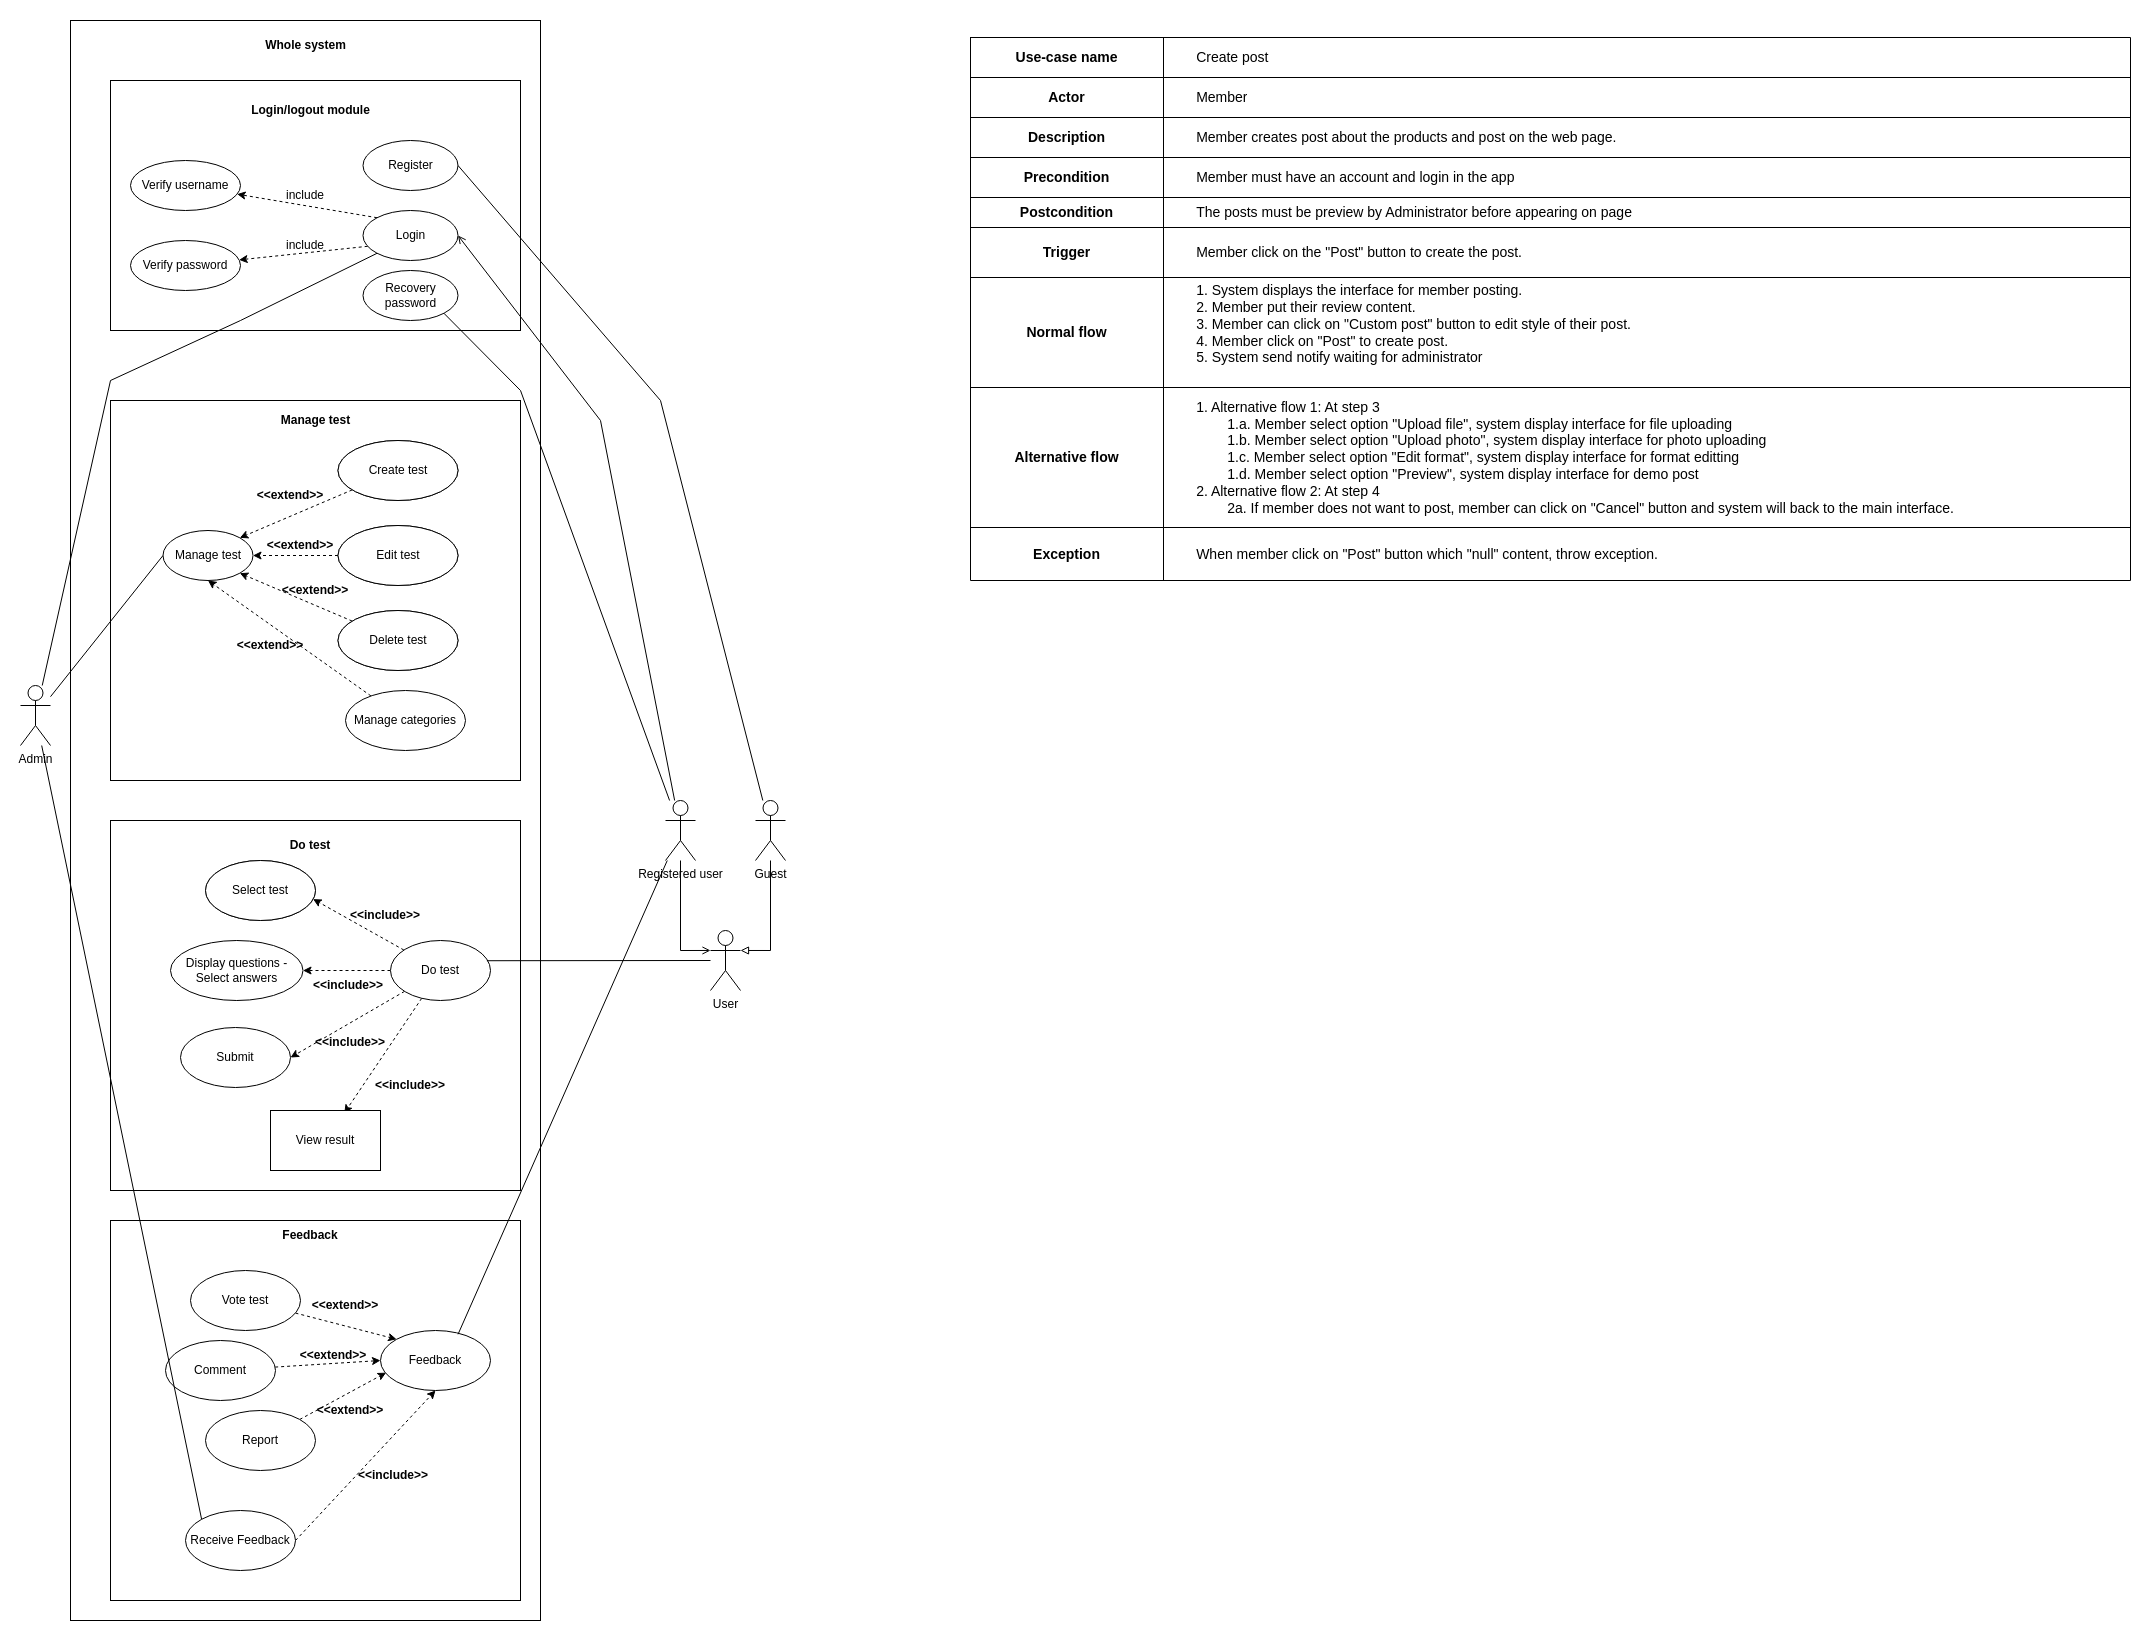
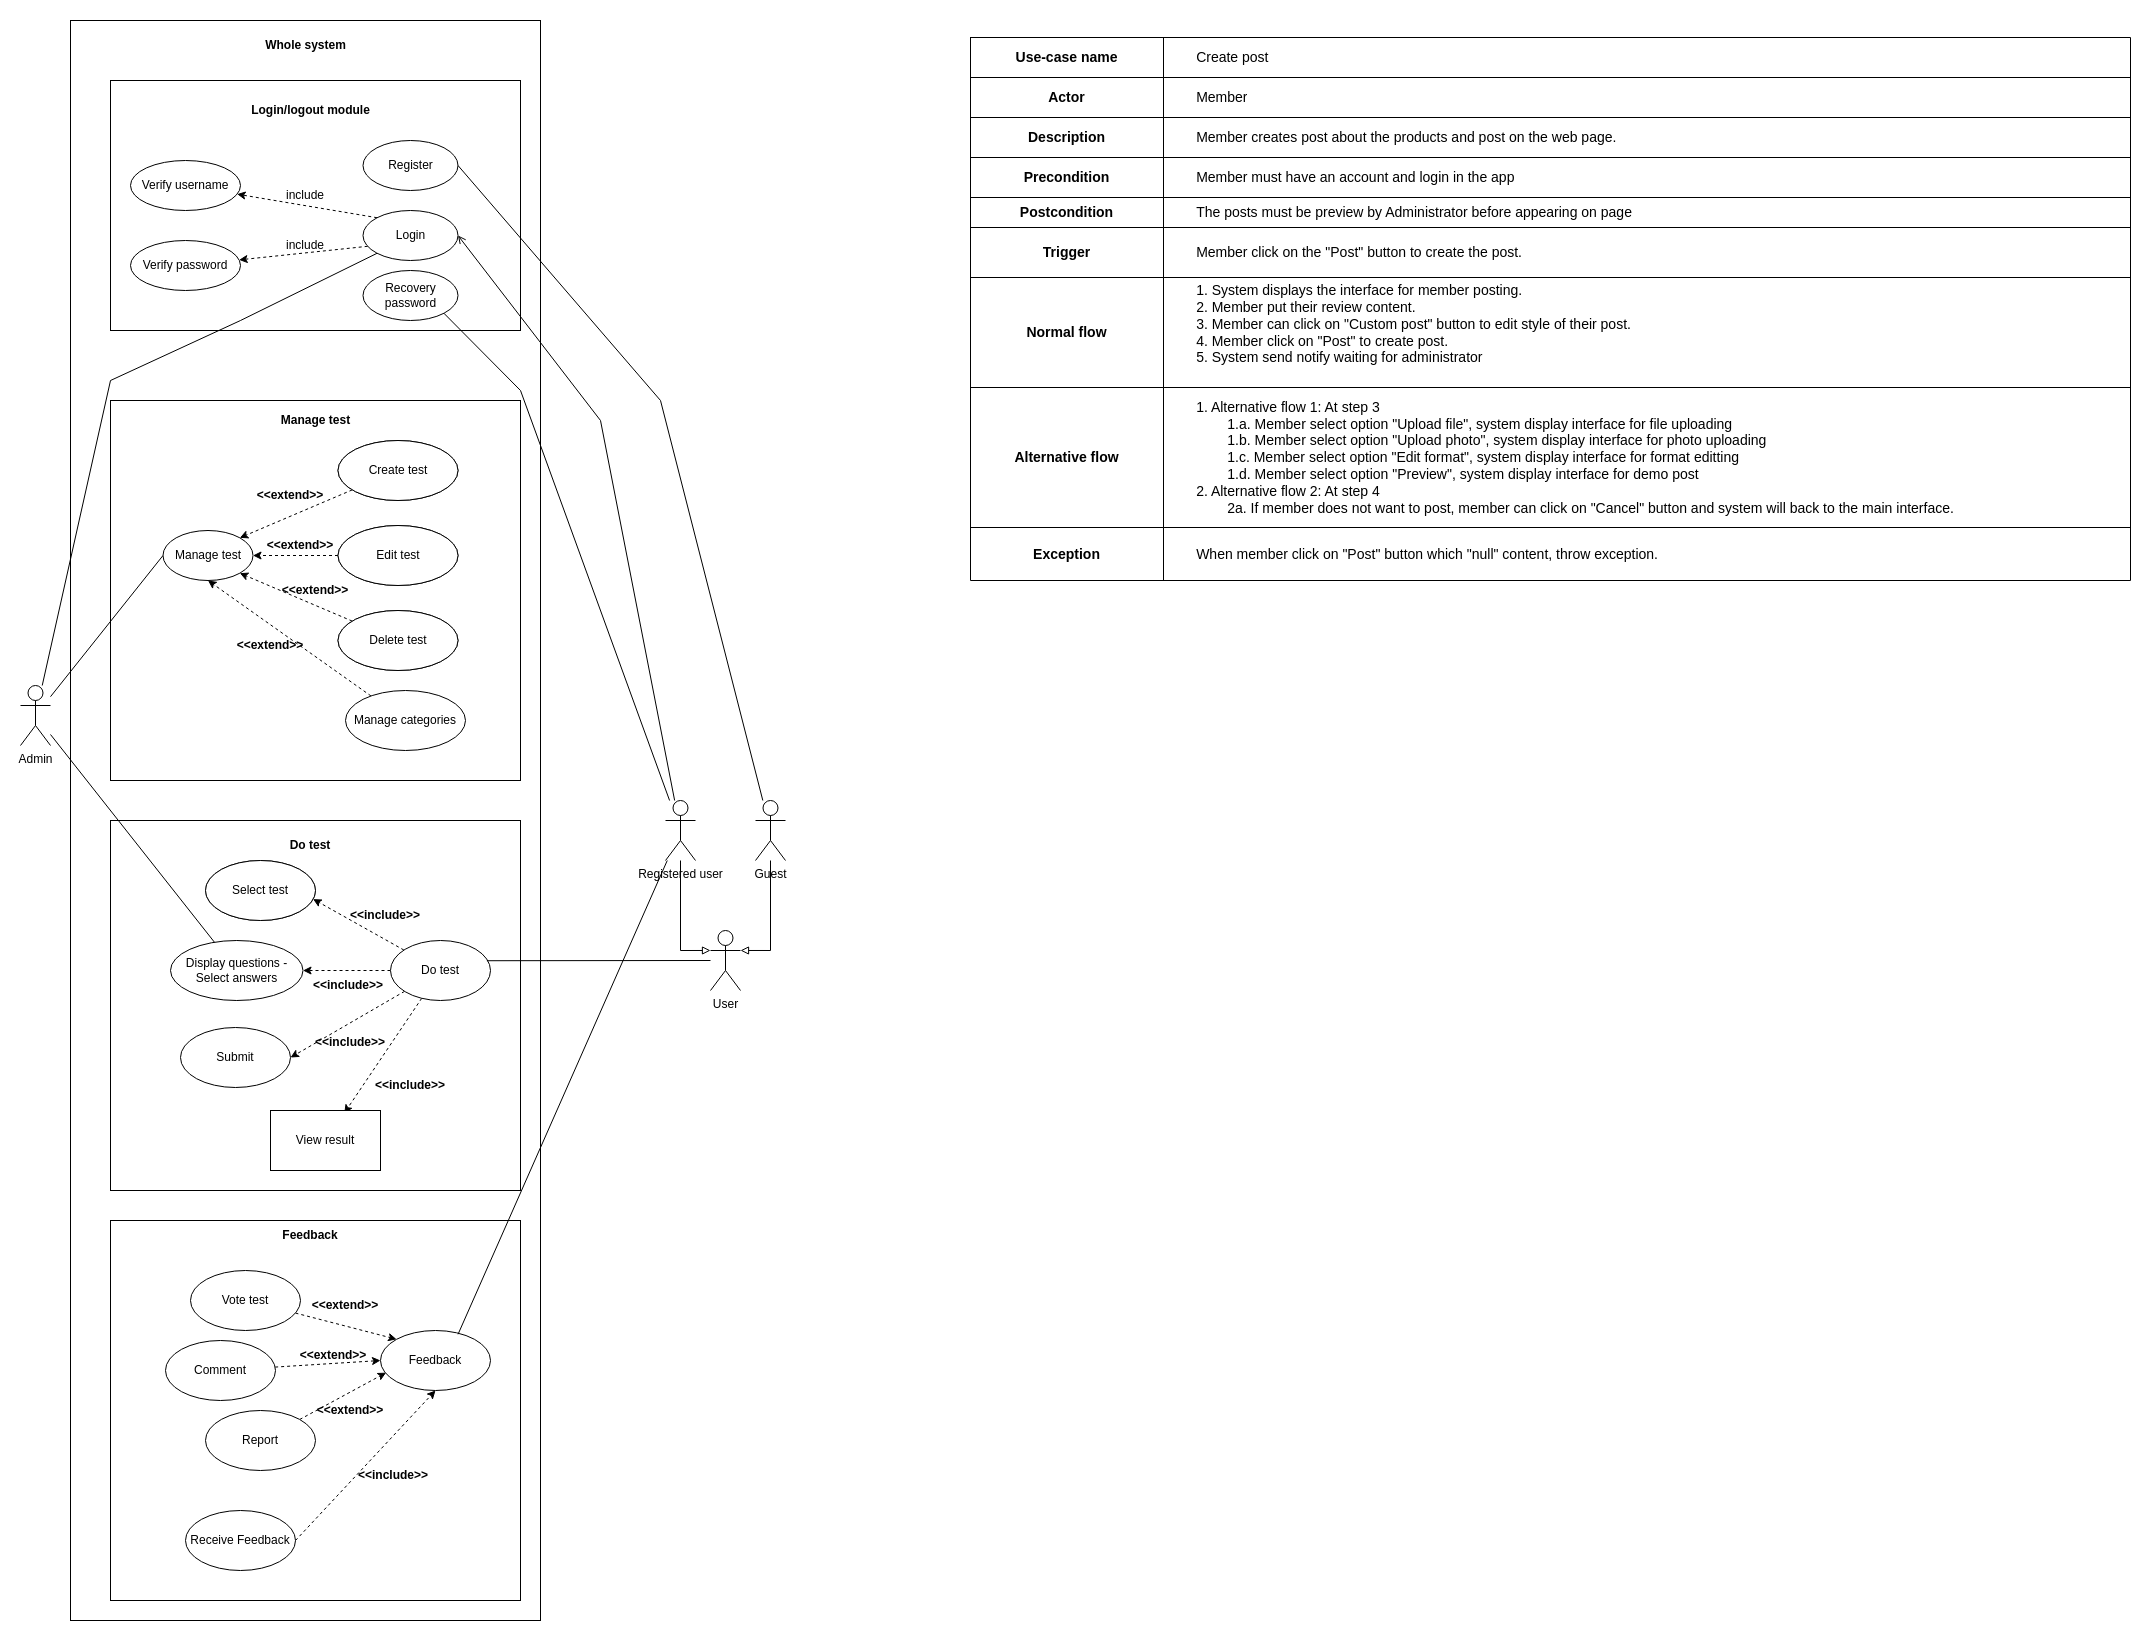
(704, 950) -> (701, 950)
(122, 1132) -> (132, 838)
